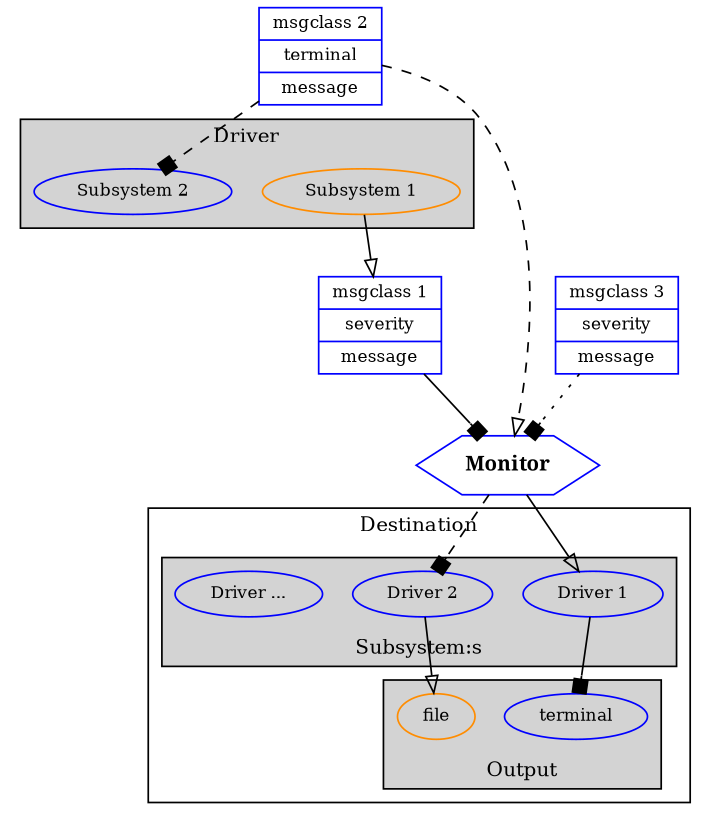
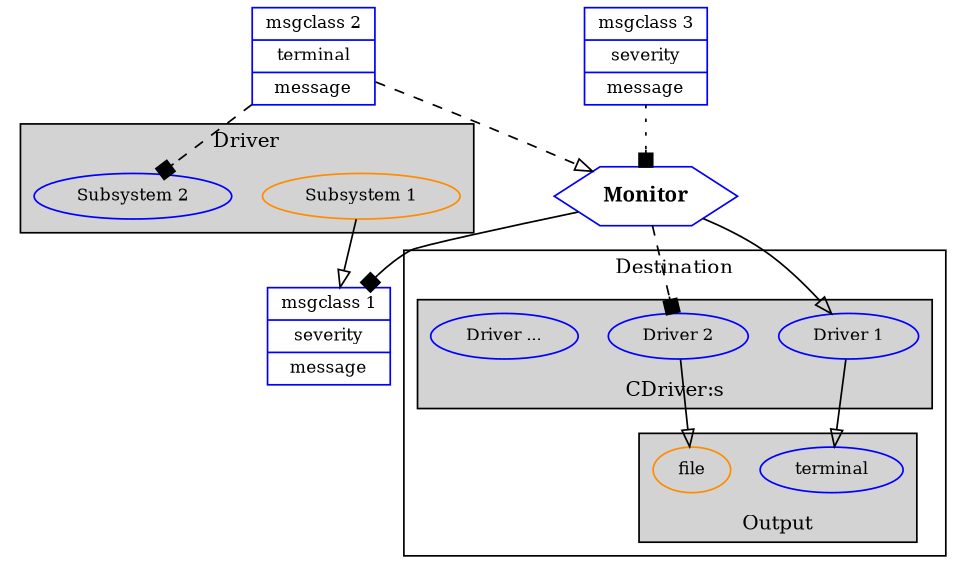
(447, 399) -> (484, 232)
(586, 646) -> (841, 395)
(419, 648) -> (675, 391)
